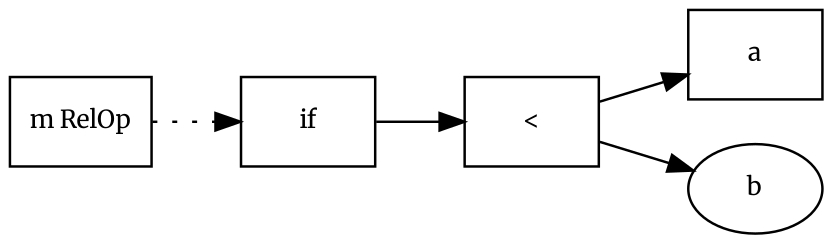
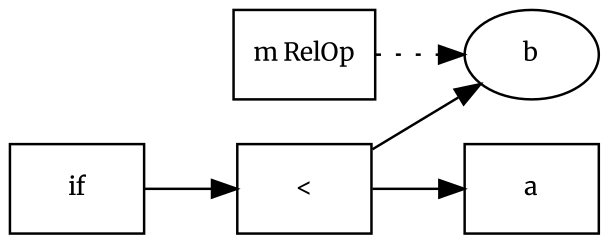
(184, 122) -> (408, 55)
